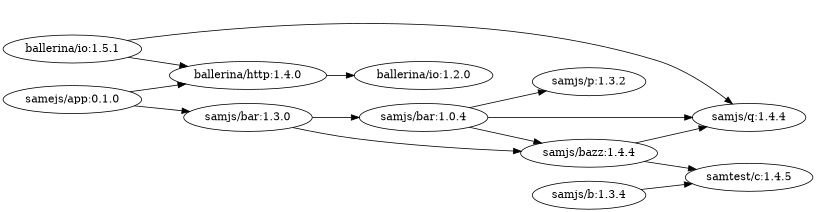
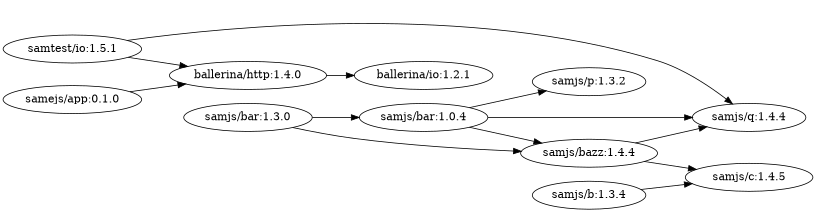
(72, 49) -> (72, 49)
(424, 75) -> (424, 75)
(158, 108) -> none
(749, 177) -> (749, 177)
